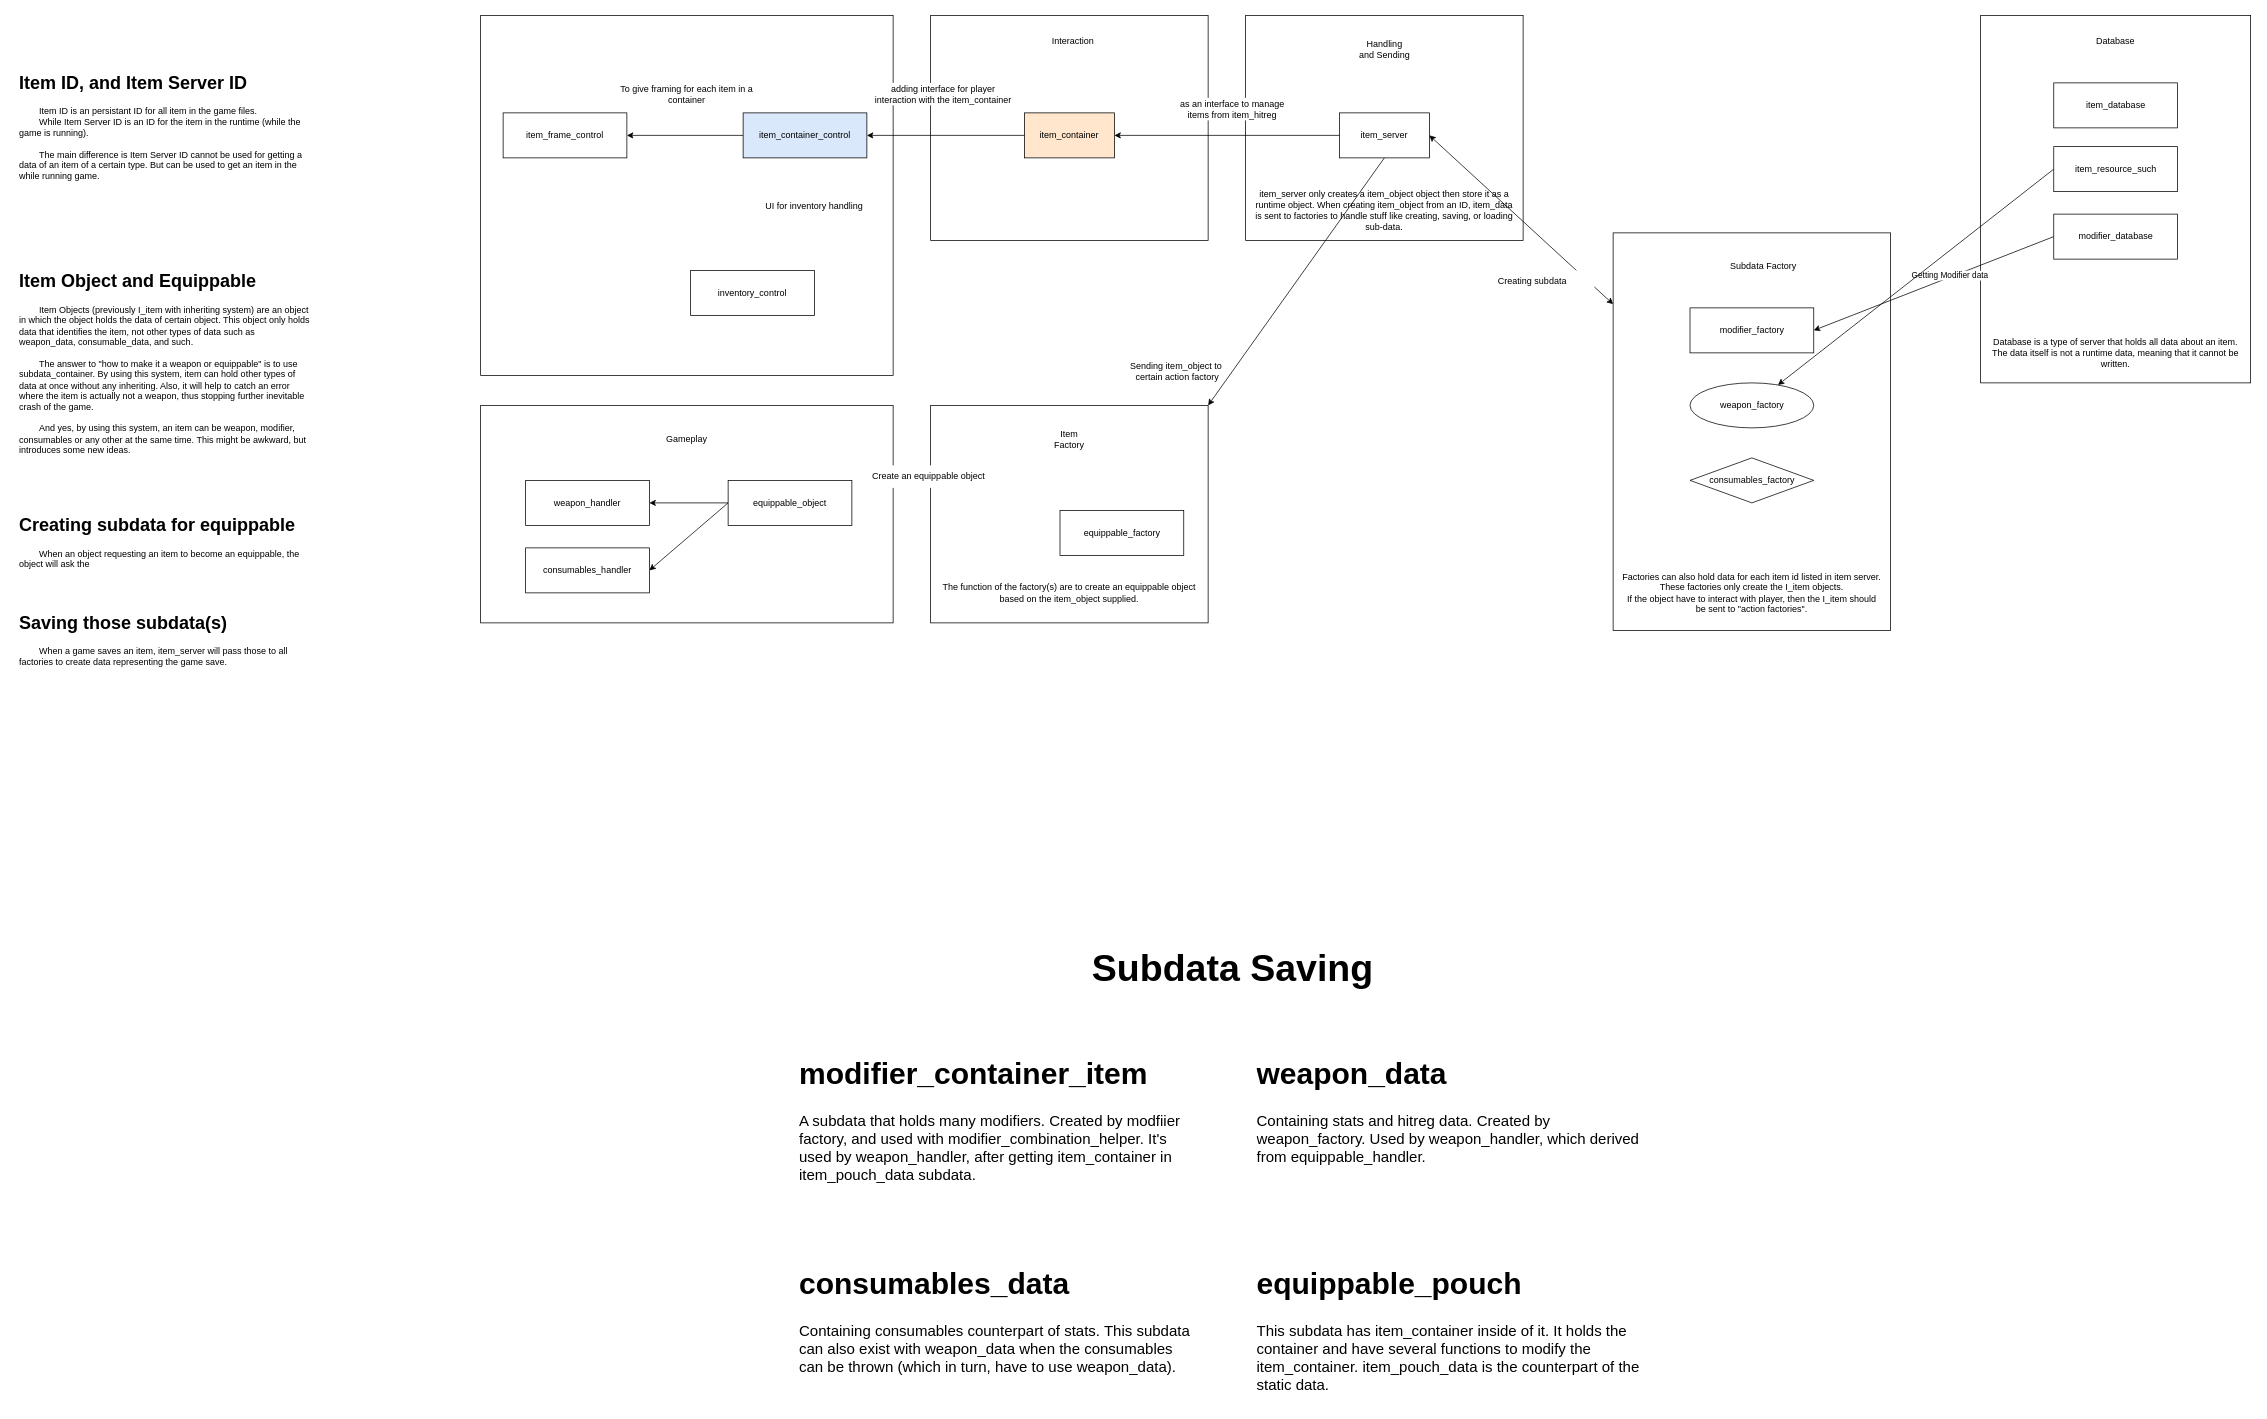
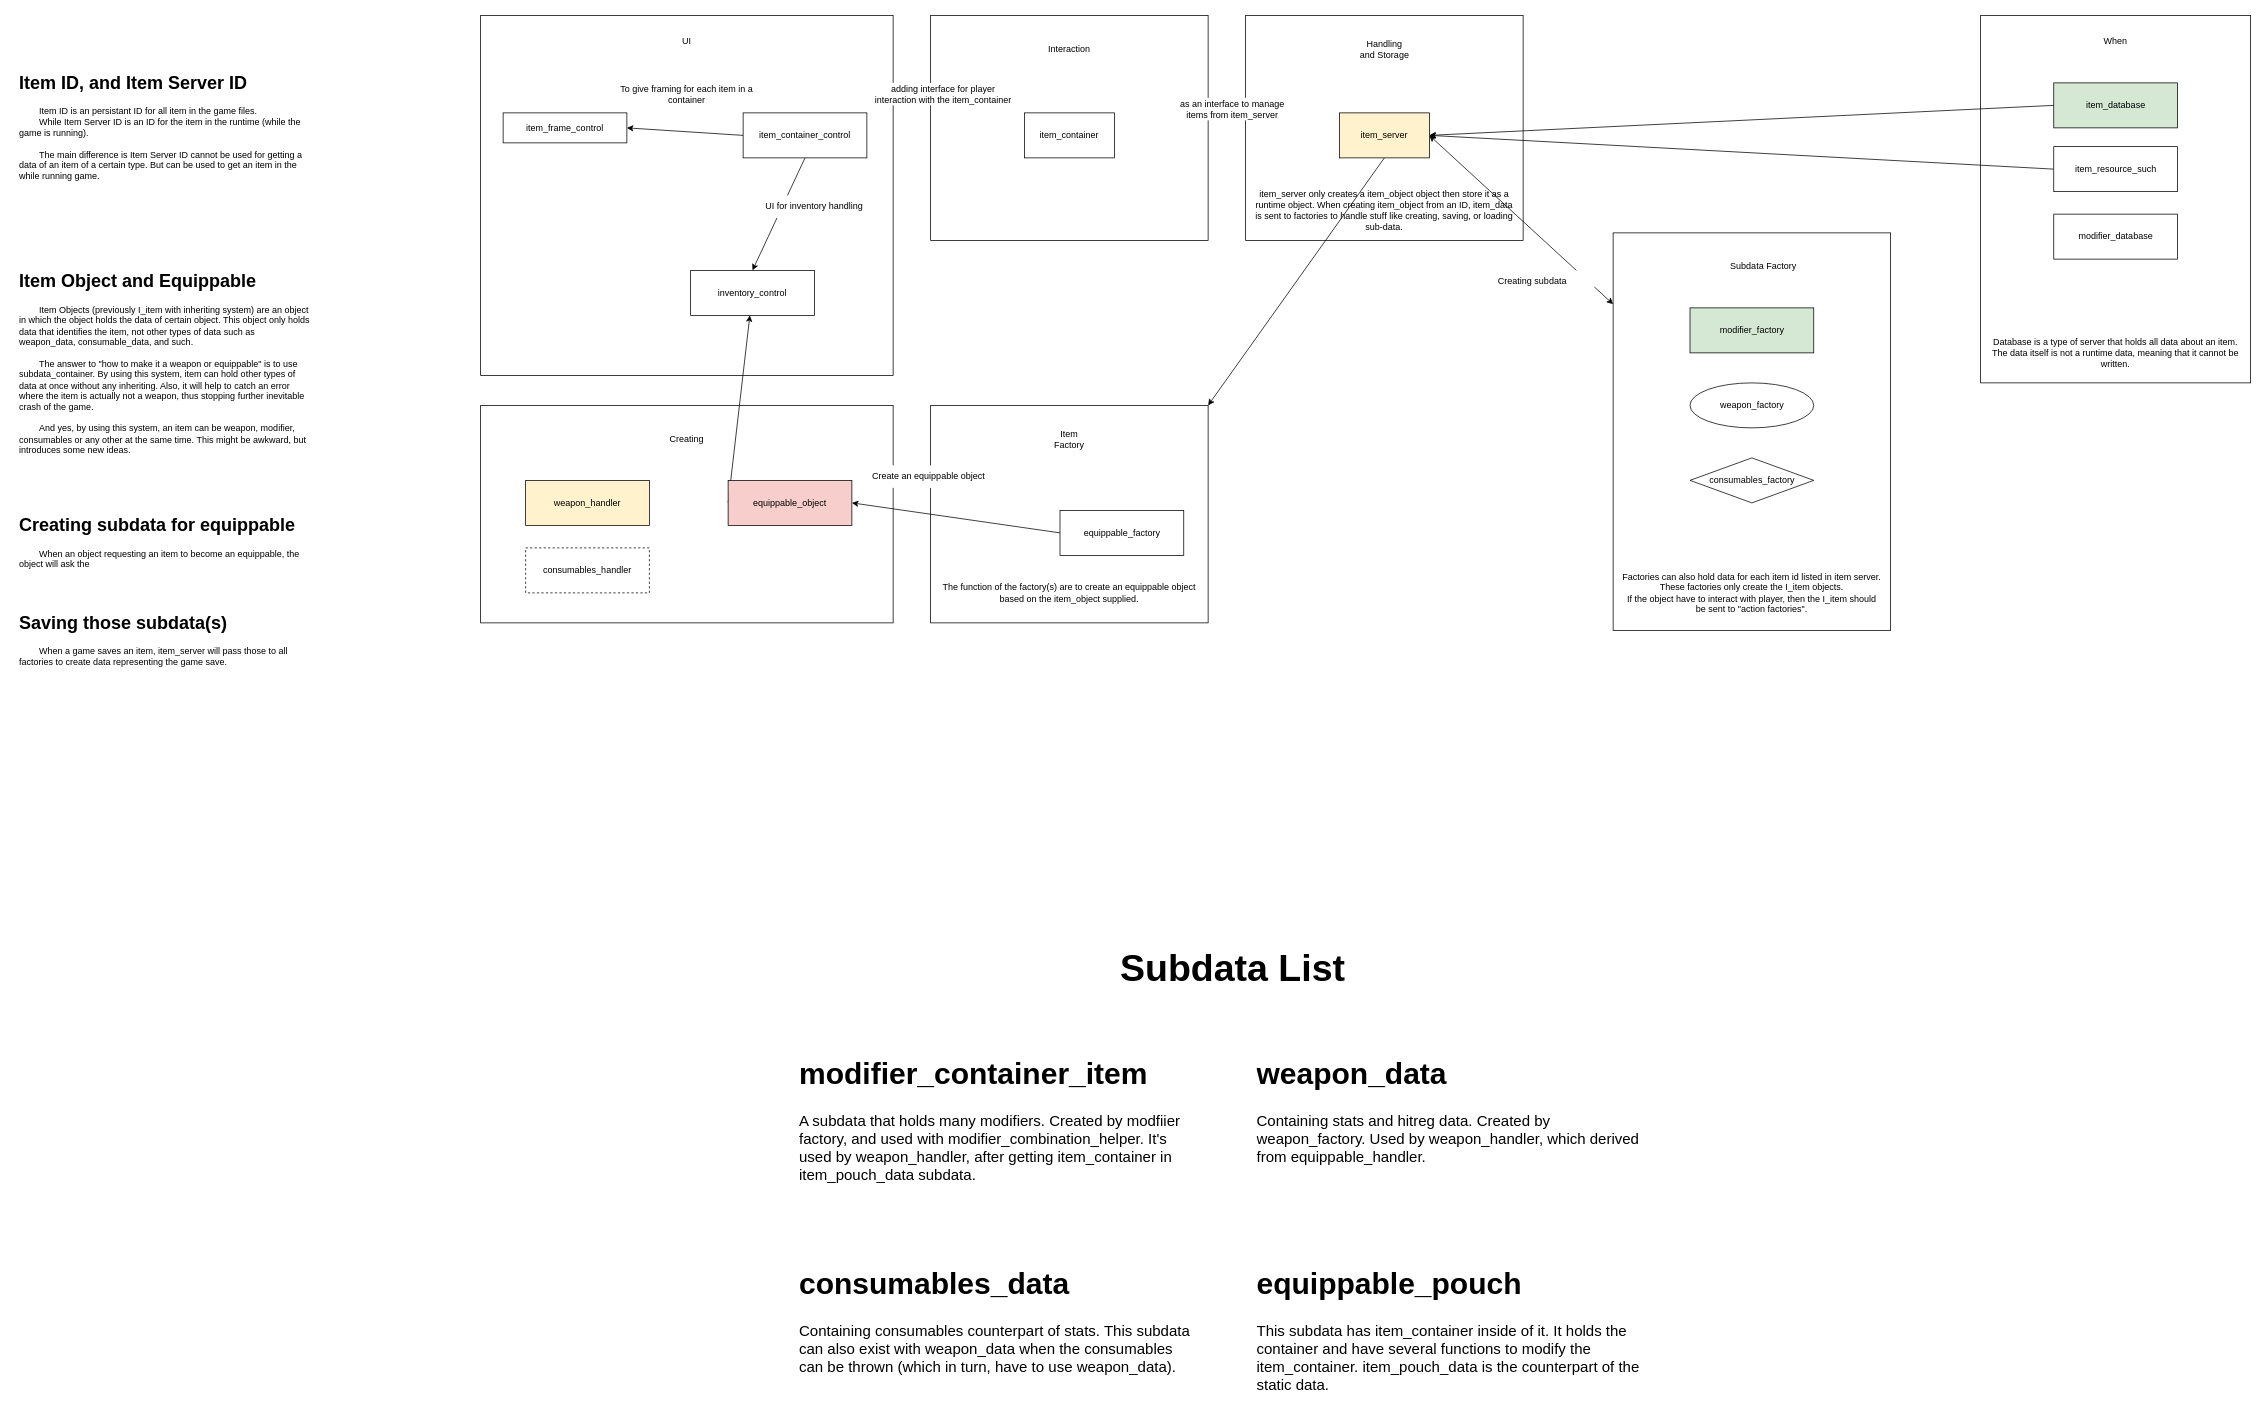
none -> (687, 42)
(1073, 42) -> (1069, 49)
(2115, 42) -> (2115, 42)
(1385, 49) -> (1385, 49)
(2115, 105) -> (2115, 105)
(1232, 109) -> (1232, 109)
none -> (1751, 120)
(565, 135) -> (565, 128)
(805, 135) -> (805, 135)
(948, 135) -> none
(1069, 135) -> (1069, 135)
(1229, 135) -> none
(1384, 135) -> (1384, 135)
none -> (766, 241)
(1969, 269) -> none
(1917, 276) -> (1743, 152)
(1752, 330) -> (1752, 330)
(1176, 372) -> none
(687, 439) -> (687, 439)
(587, 503) -> (587, 503)
(656, 503) -> none
(790, 503) -> (790, 503)
none -> (959, 518)
(690, 535) -> (740, 399)
(587, 570) -> (587, 570)
(1233, 968) -> (1233, 968)
